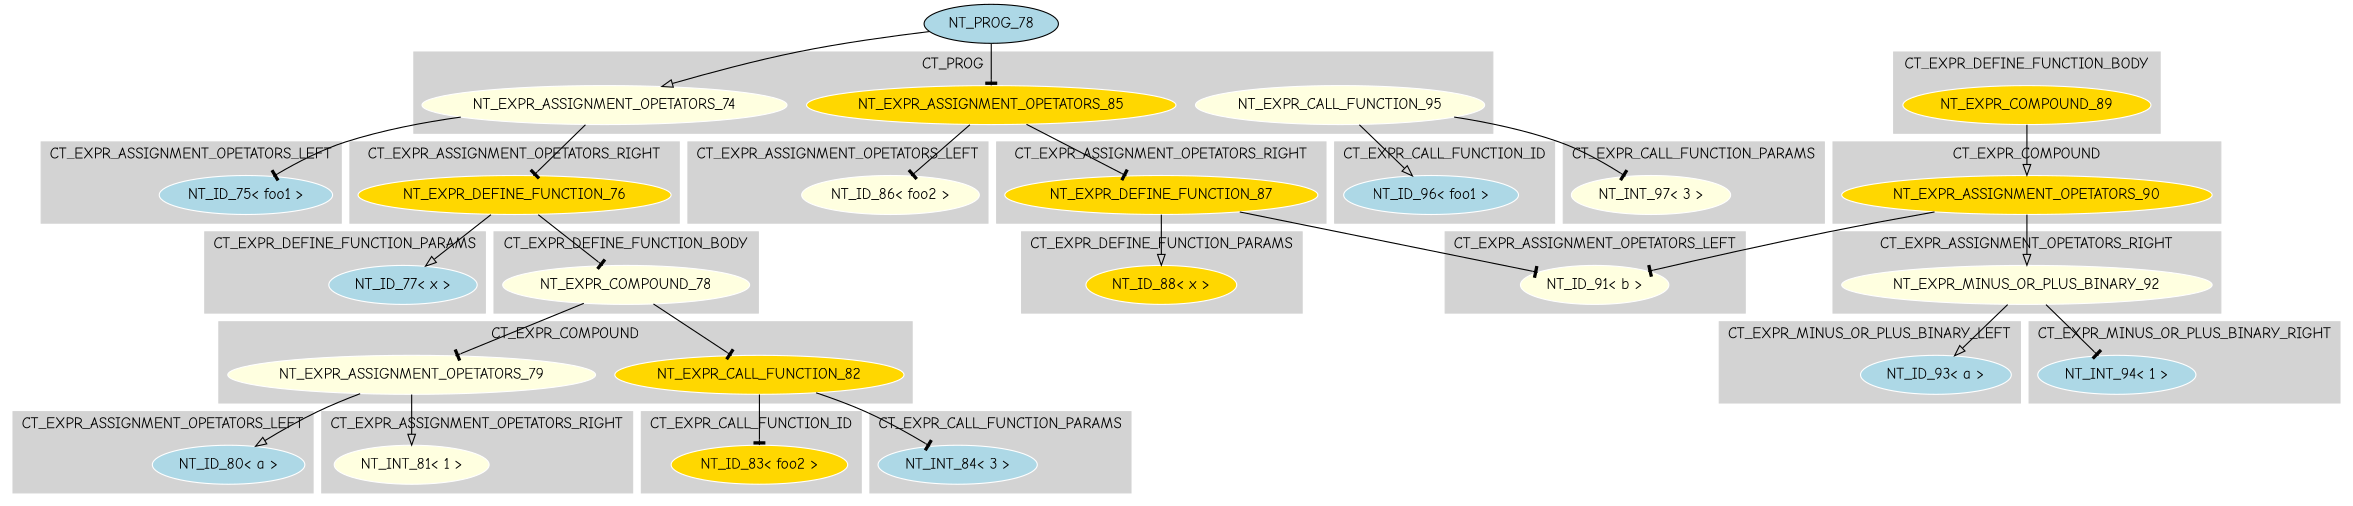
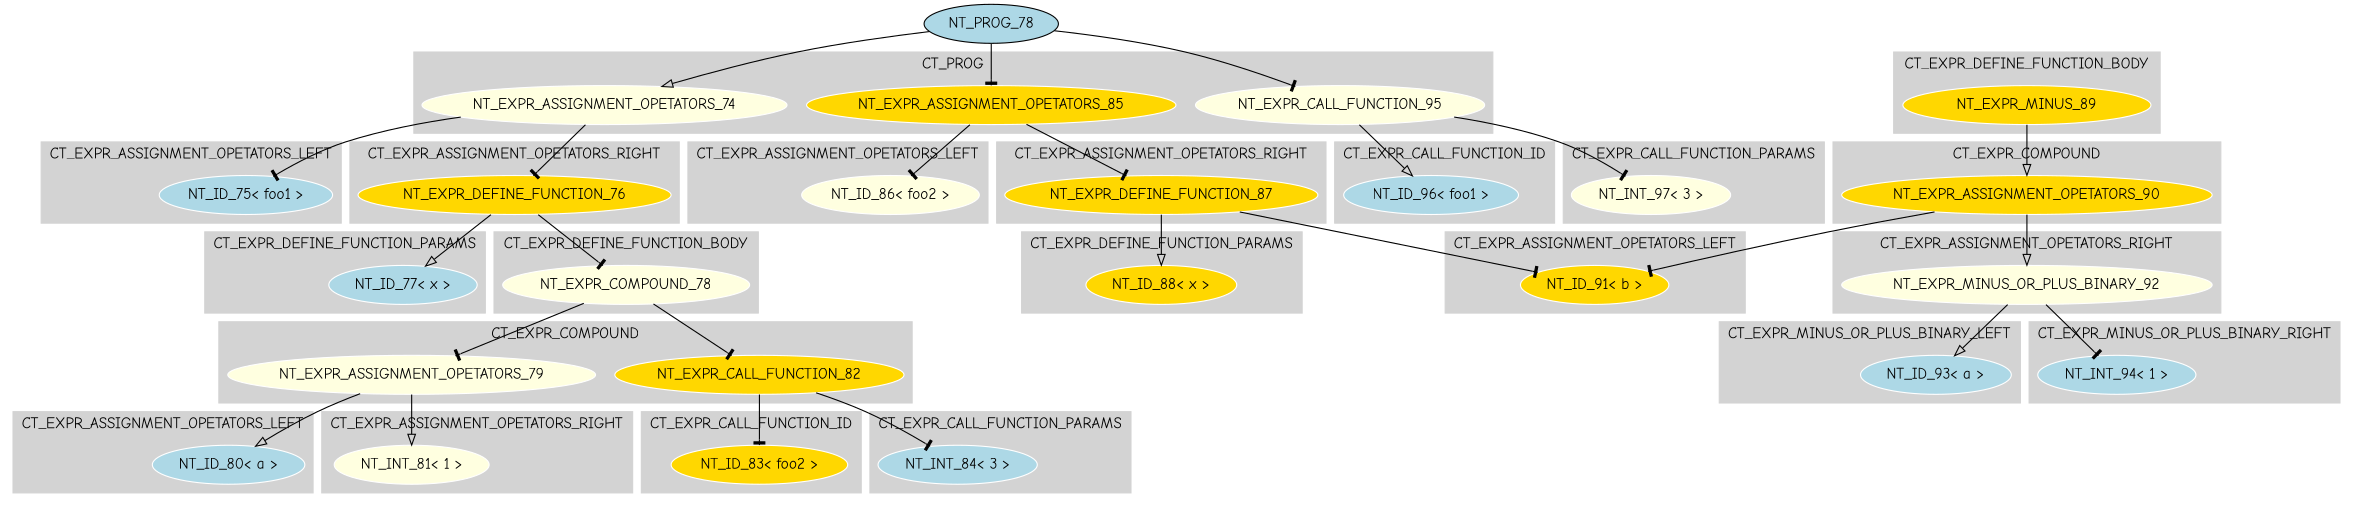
none -> (1150, 45)
(2027, 105) -> (2027, 105)
(1595, 285) -> (1595, 285)
